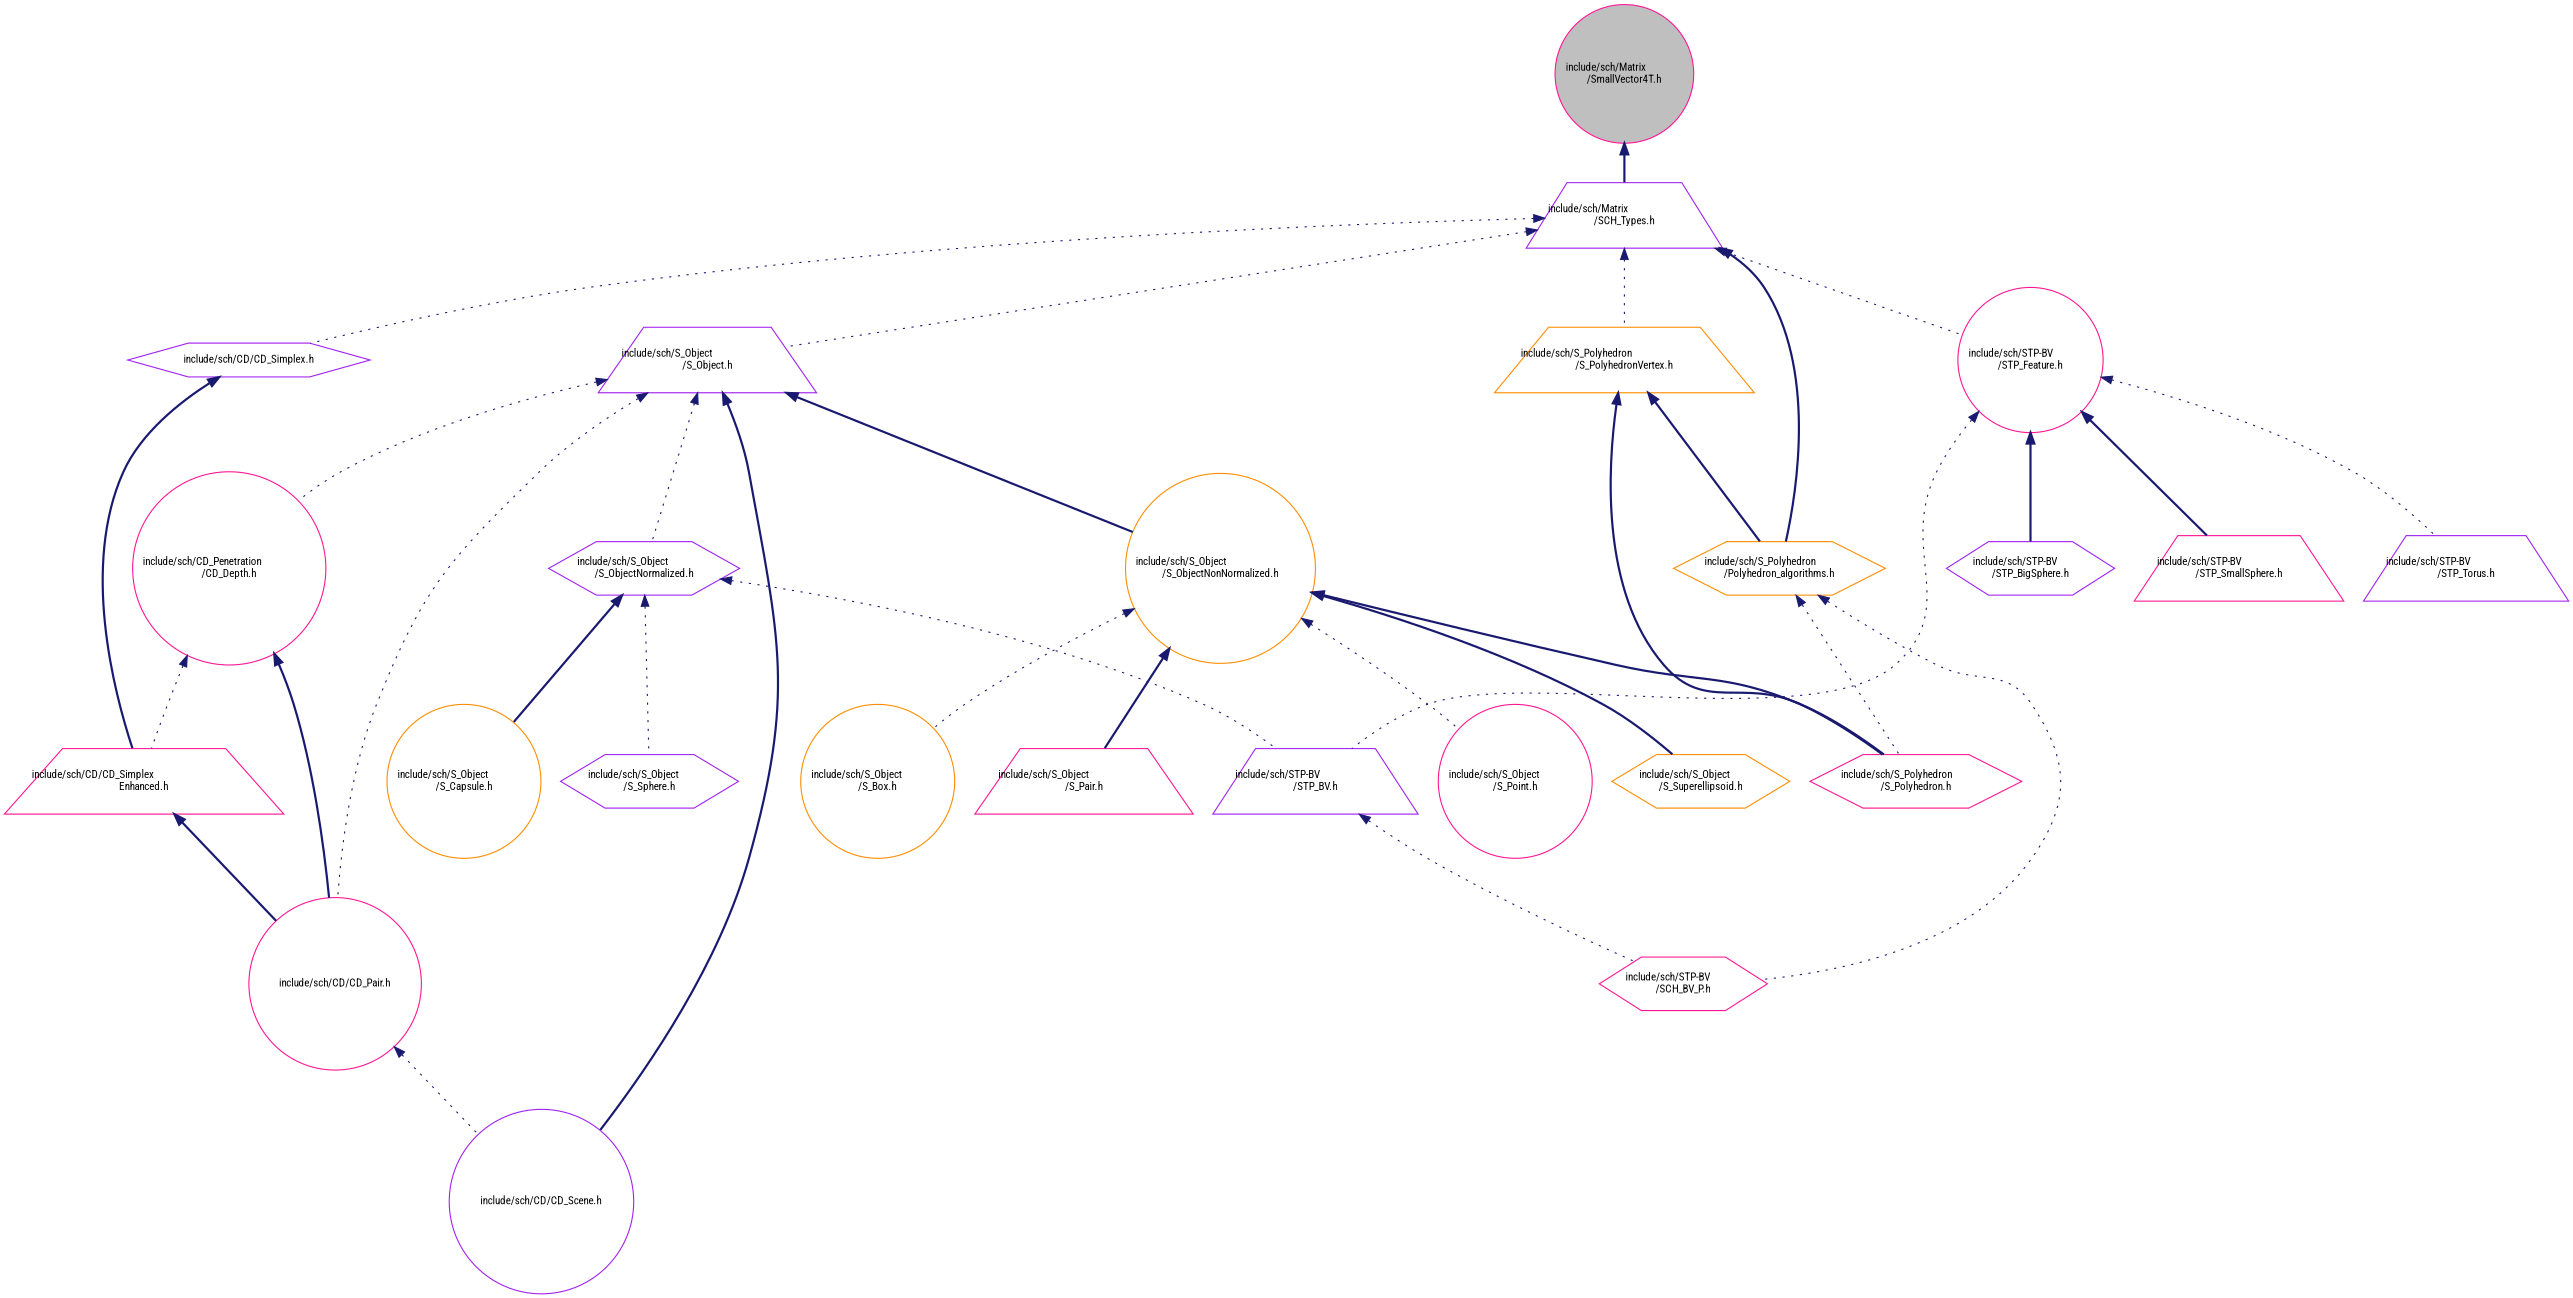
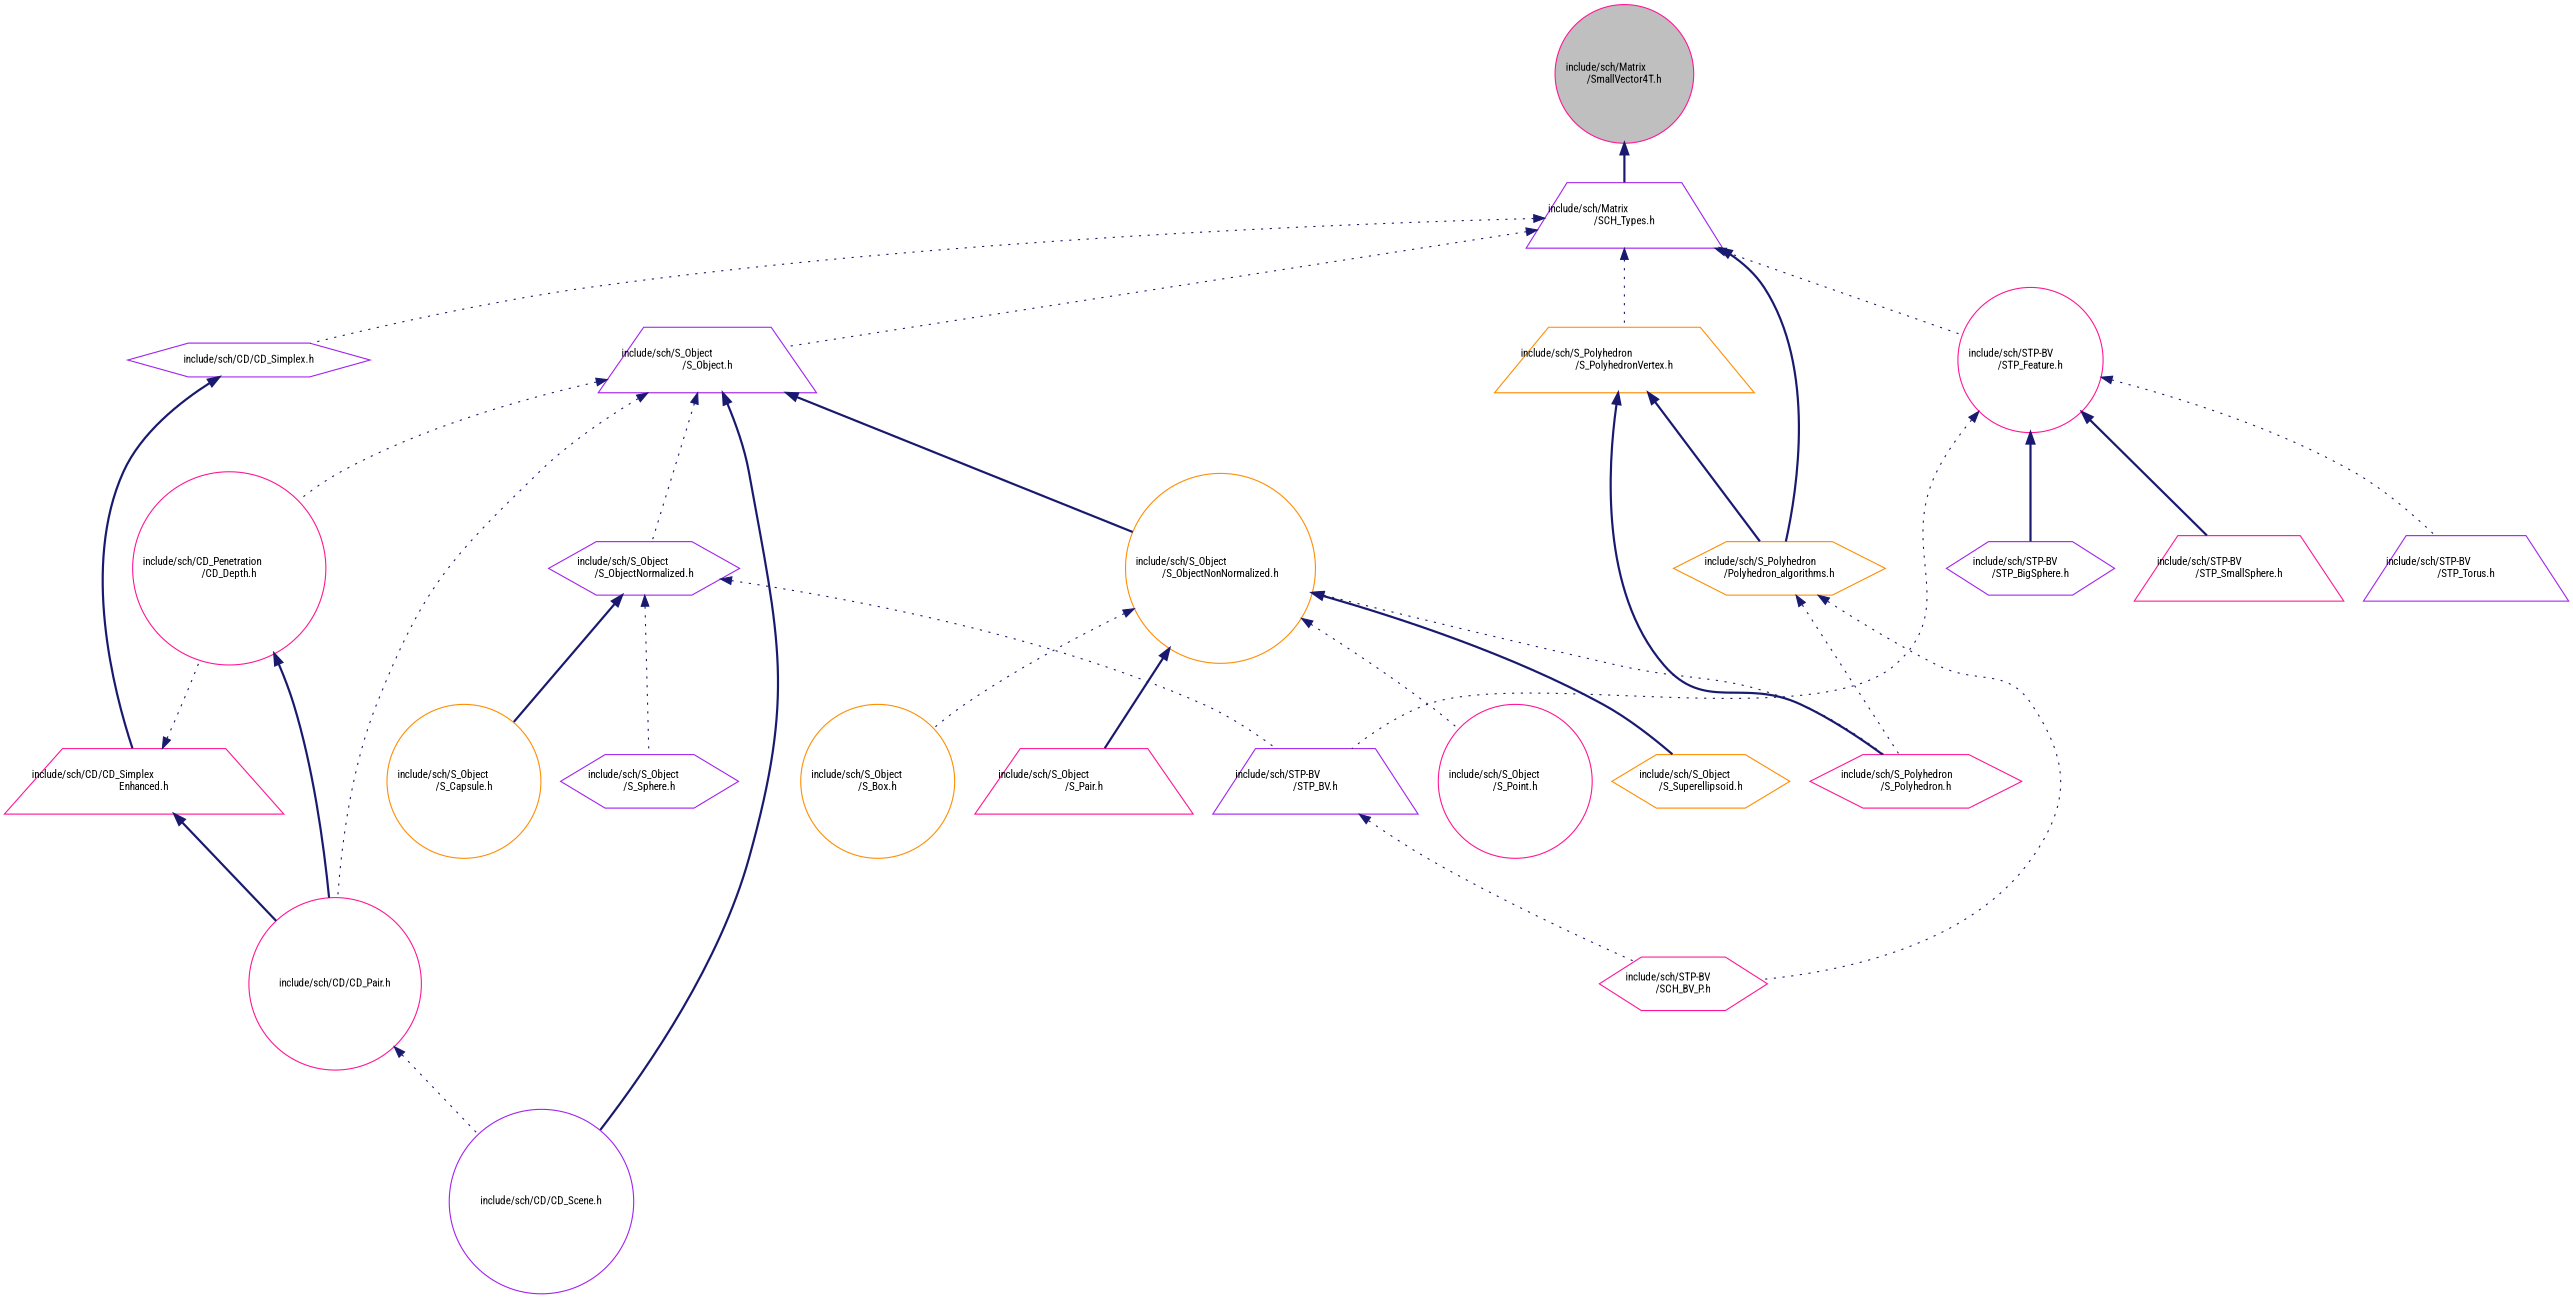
(1609, 663) -> (1609, 663)
(167, 707) -> (184, 700)
